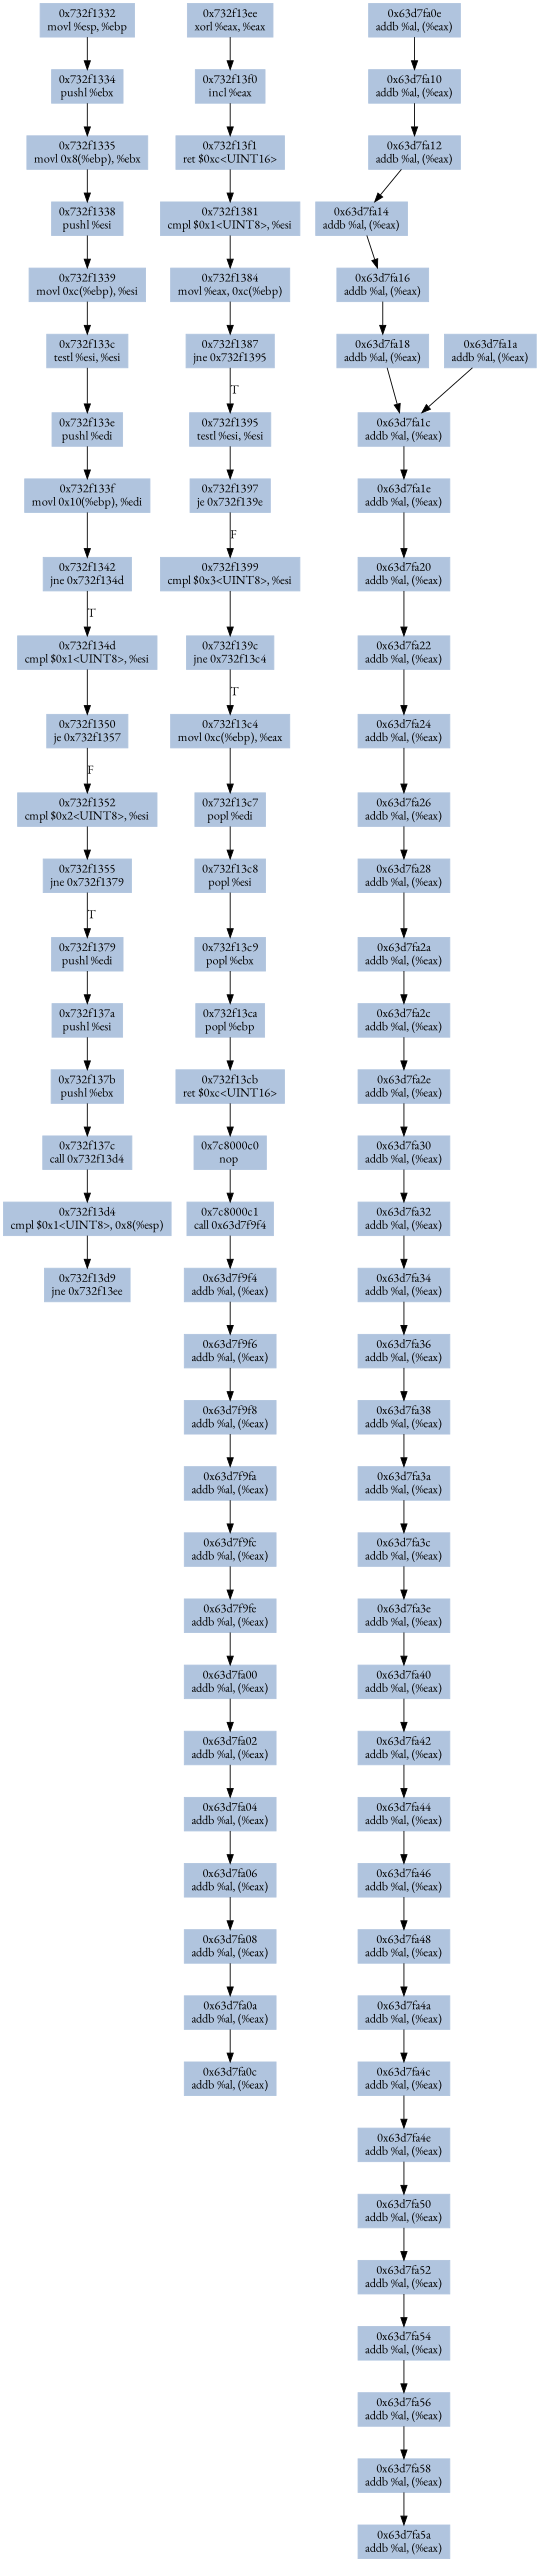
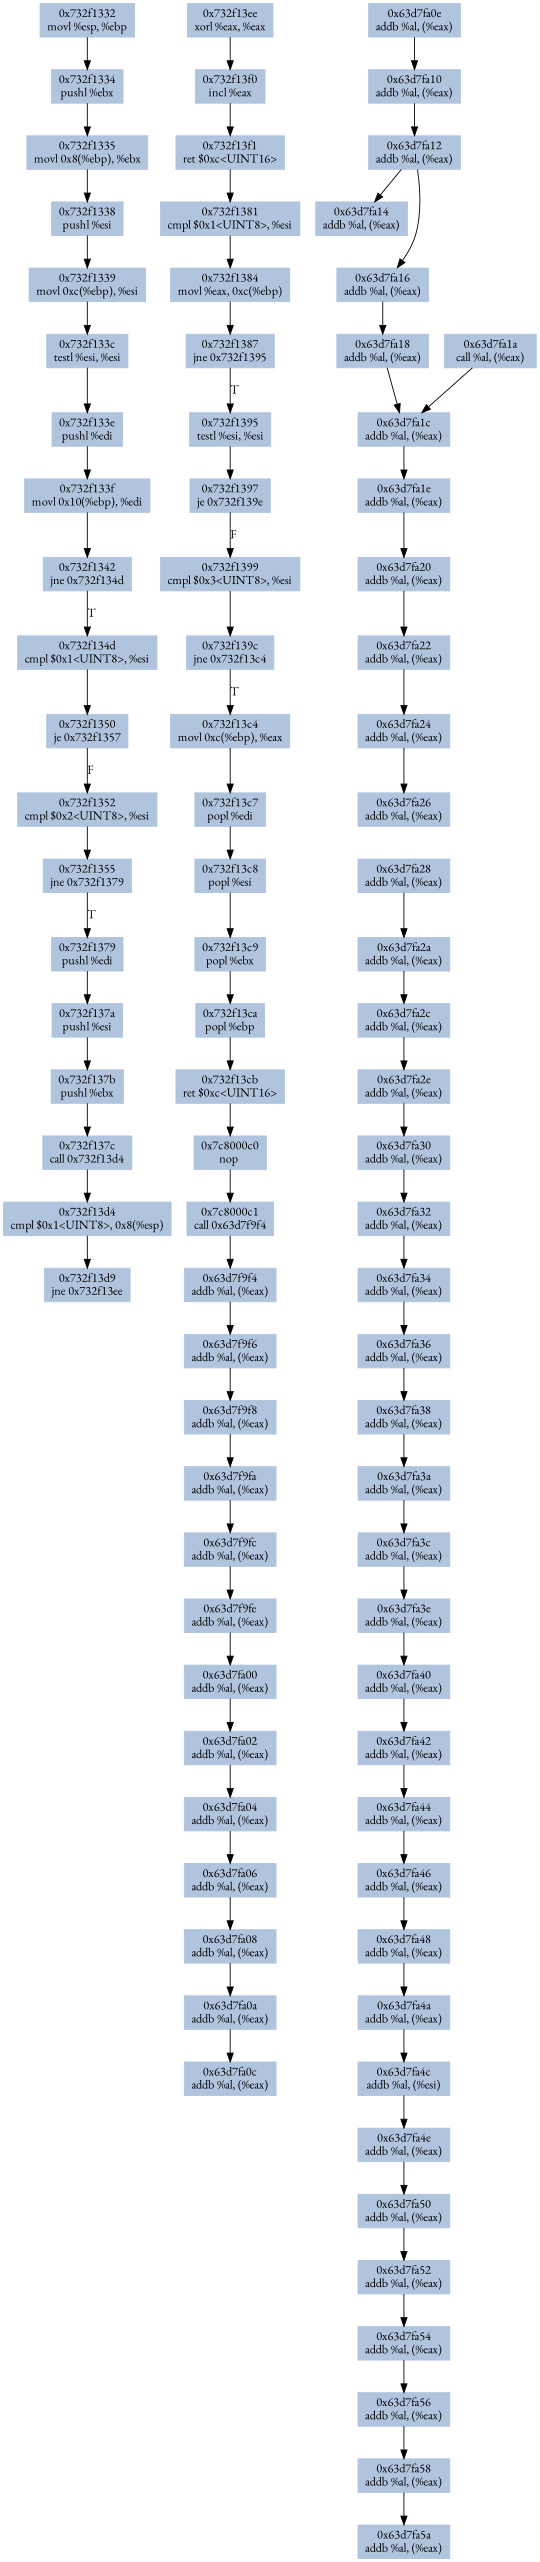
(371, 248) -> (419, 217)
(490, 351) -> (490, 351)
(404, 838) -> none
(404, 2079) -> (404, 2079)
